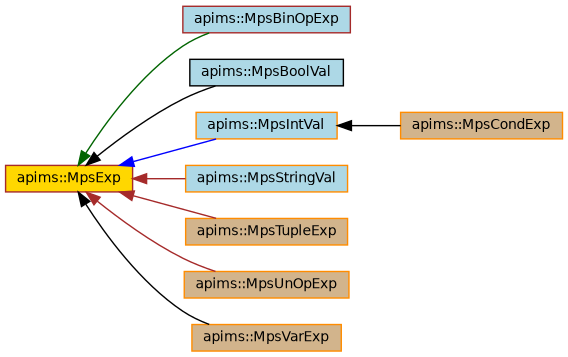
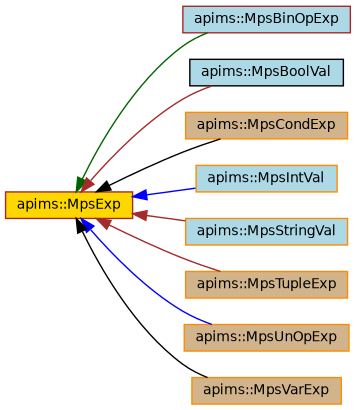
(153, 116) -> (146, 126)
(376, 126) -> (164, 160)
(153, 241) -> (146, 285)
